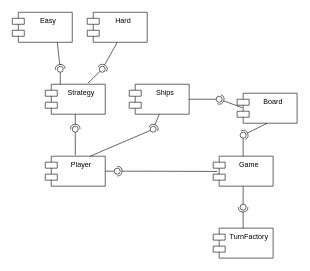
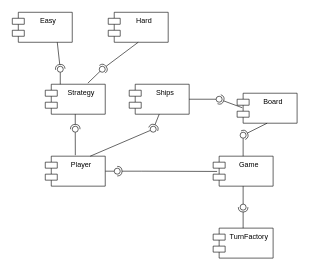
(117, 27) -> (138, 27)
